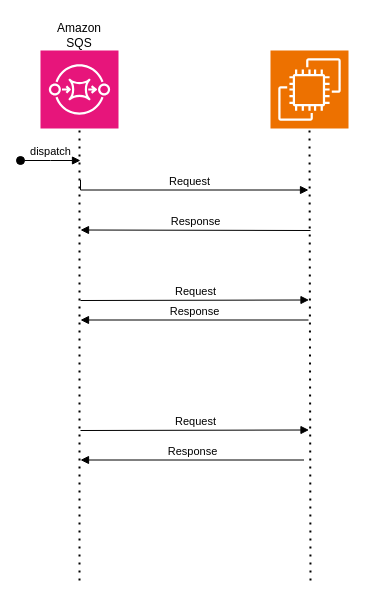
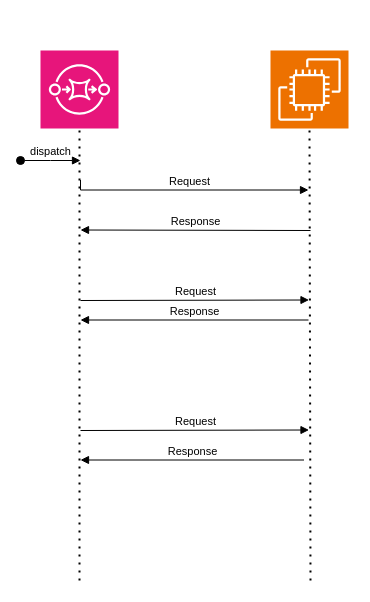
(80, 36) -> none
